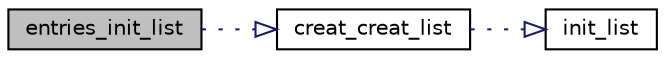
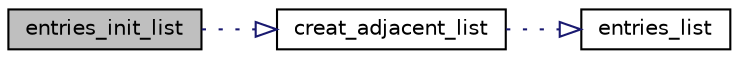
(374, 29) -> (391, 29)
(601, 29) -> (656, 29)
